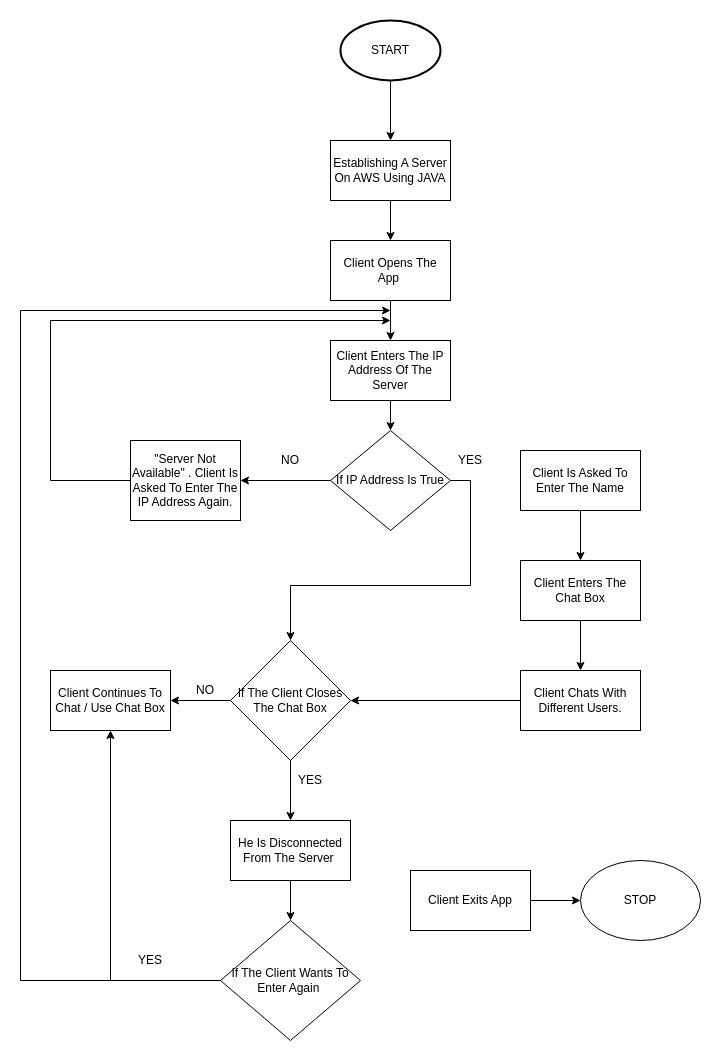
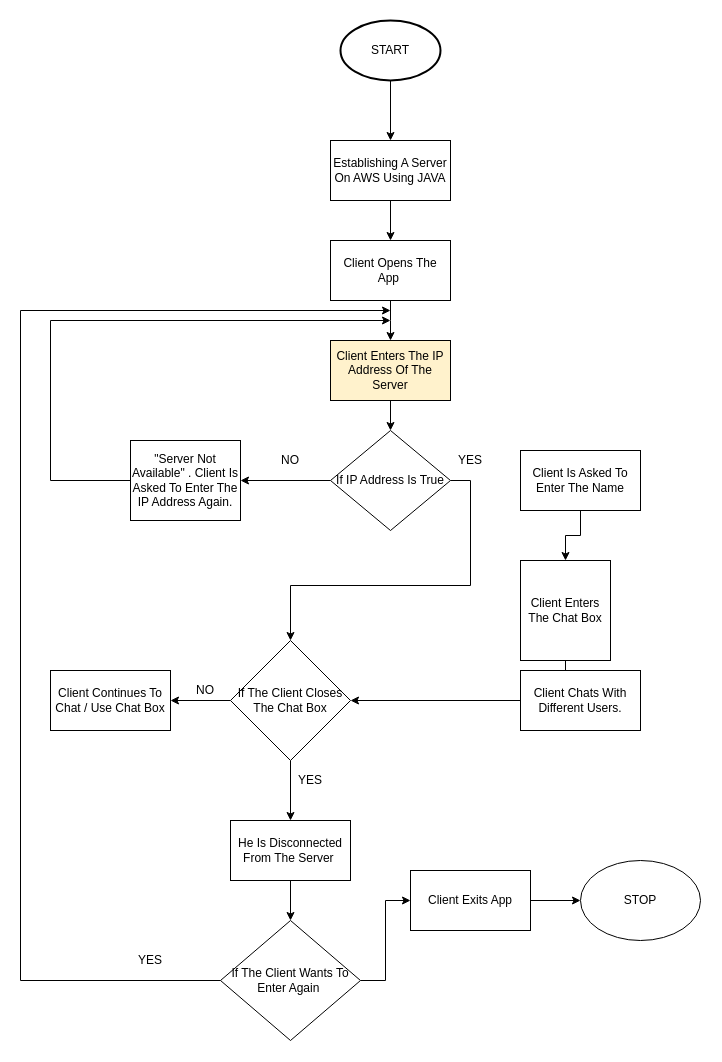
(391, 371) -> (391, 371)
(581, 591) -> (566, 611)
(111, 858) -> (386, 945)
